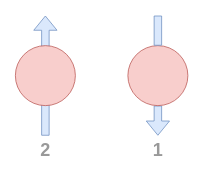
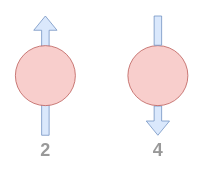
(158, 150) -> (158, 150)
